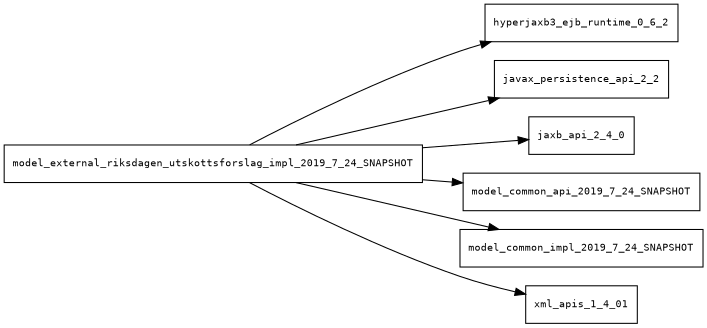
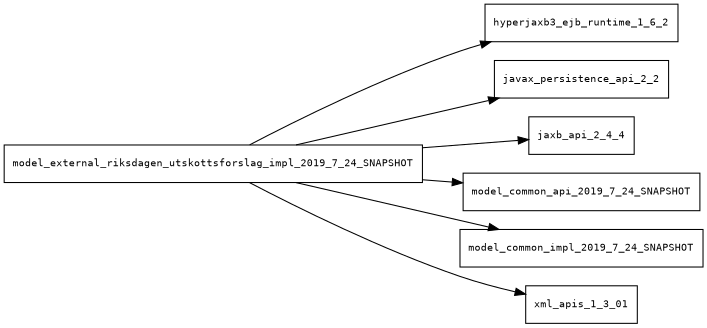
(582, 23) -> (582, 23)
(582, 136) -> (582, 136)
(582, 305) -> (582, 305)
